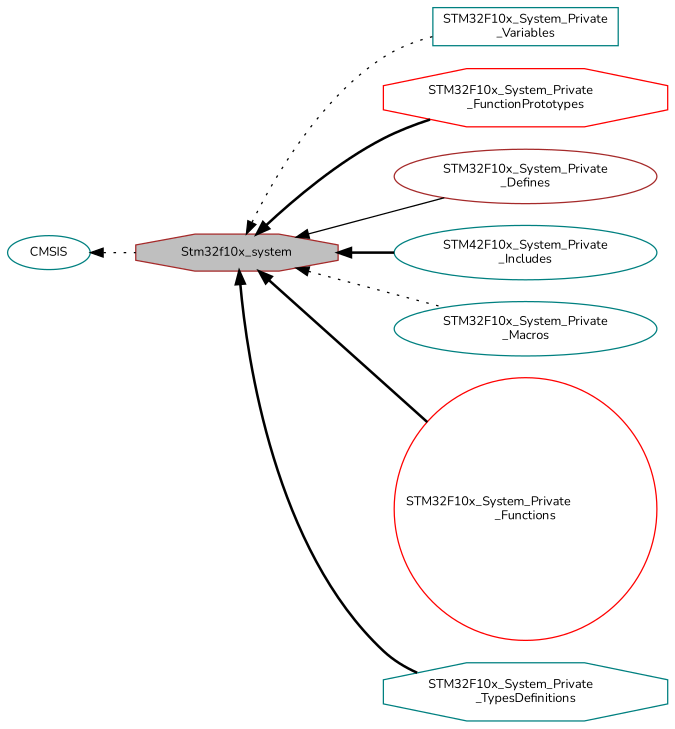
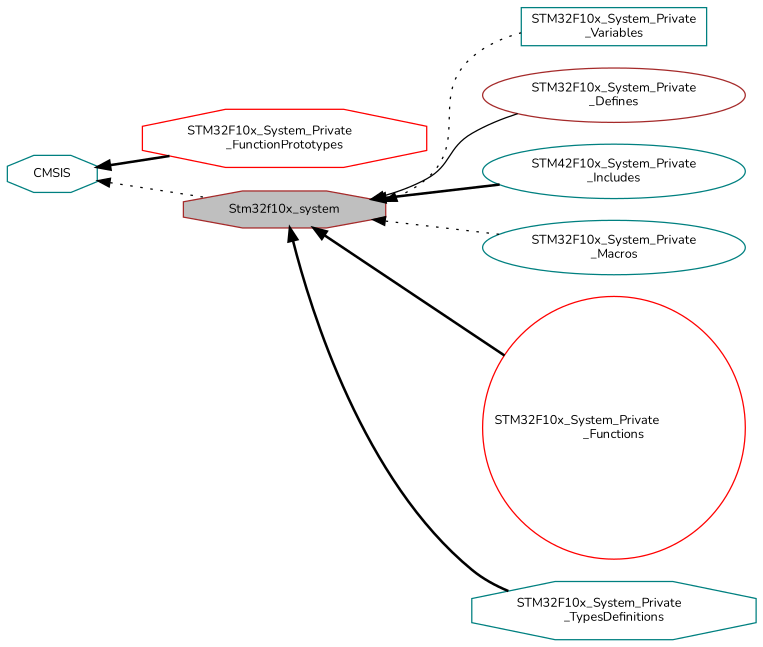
(343, 163) -> (140, 161)
(49, 253) -> (52, 174)
